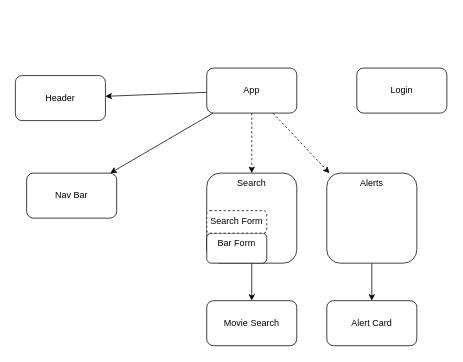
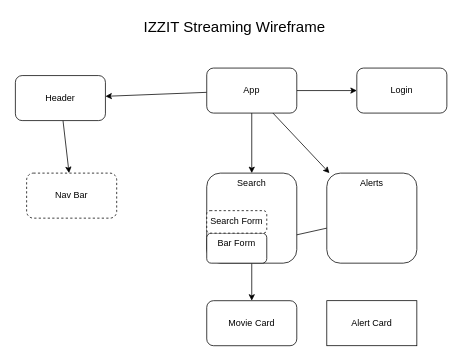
none -> (237, 27)
(252, 140) -> (252, 140)
(299, 141) -> (299, 141)
(164, 142) -> (324, 90)
none -> (66, 144)
(72, 195) -> (72, 195)
(372, 279) -> (311, 231)
(252, 323) -> (252, 323)
(372, 323) -> (372, 323)
